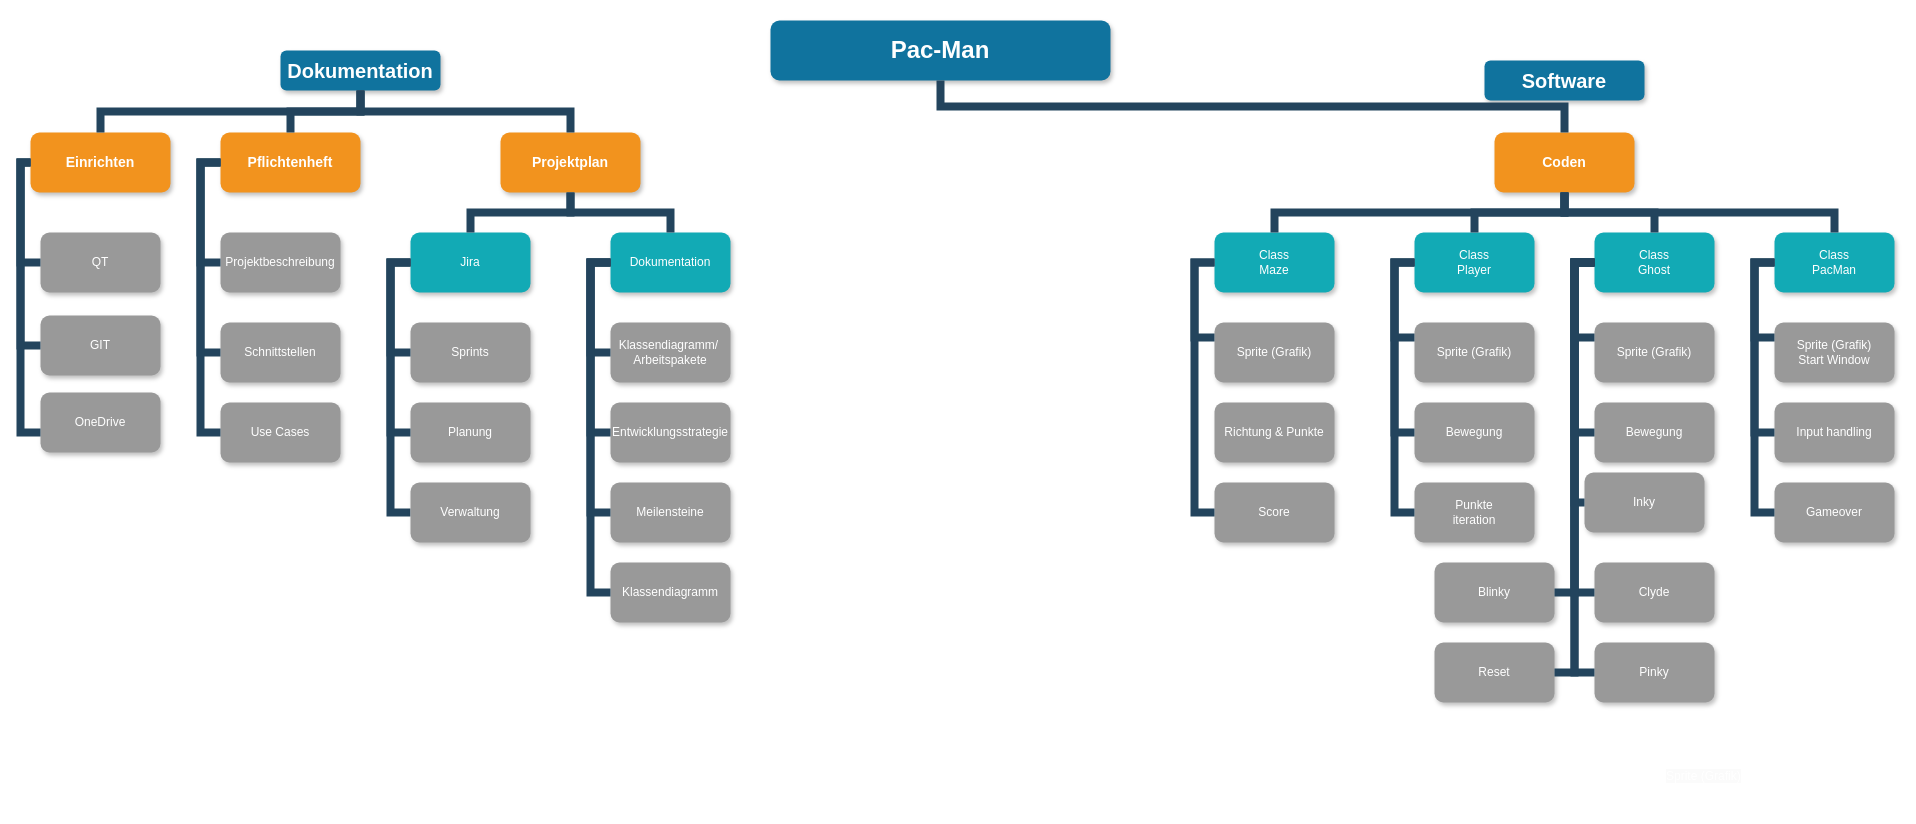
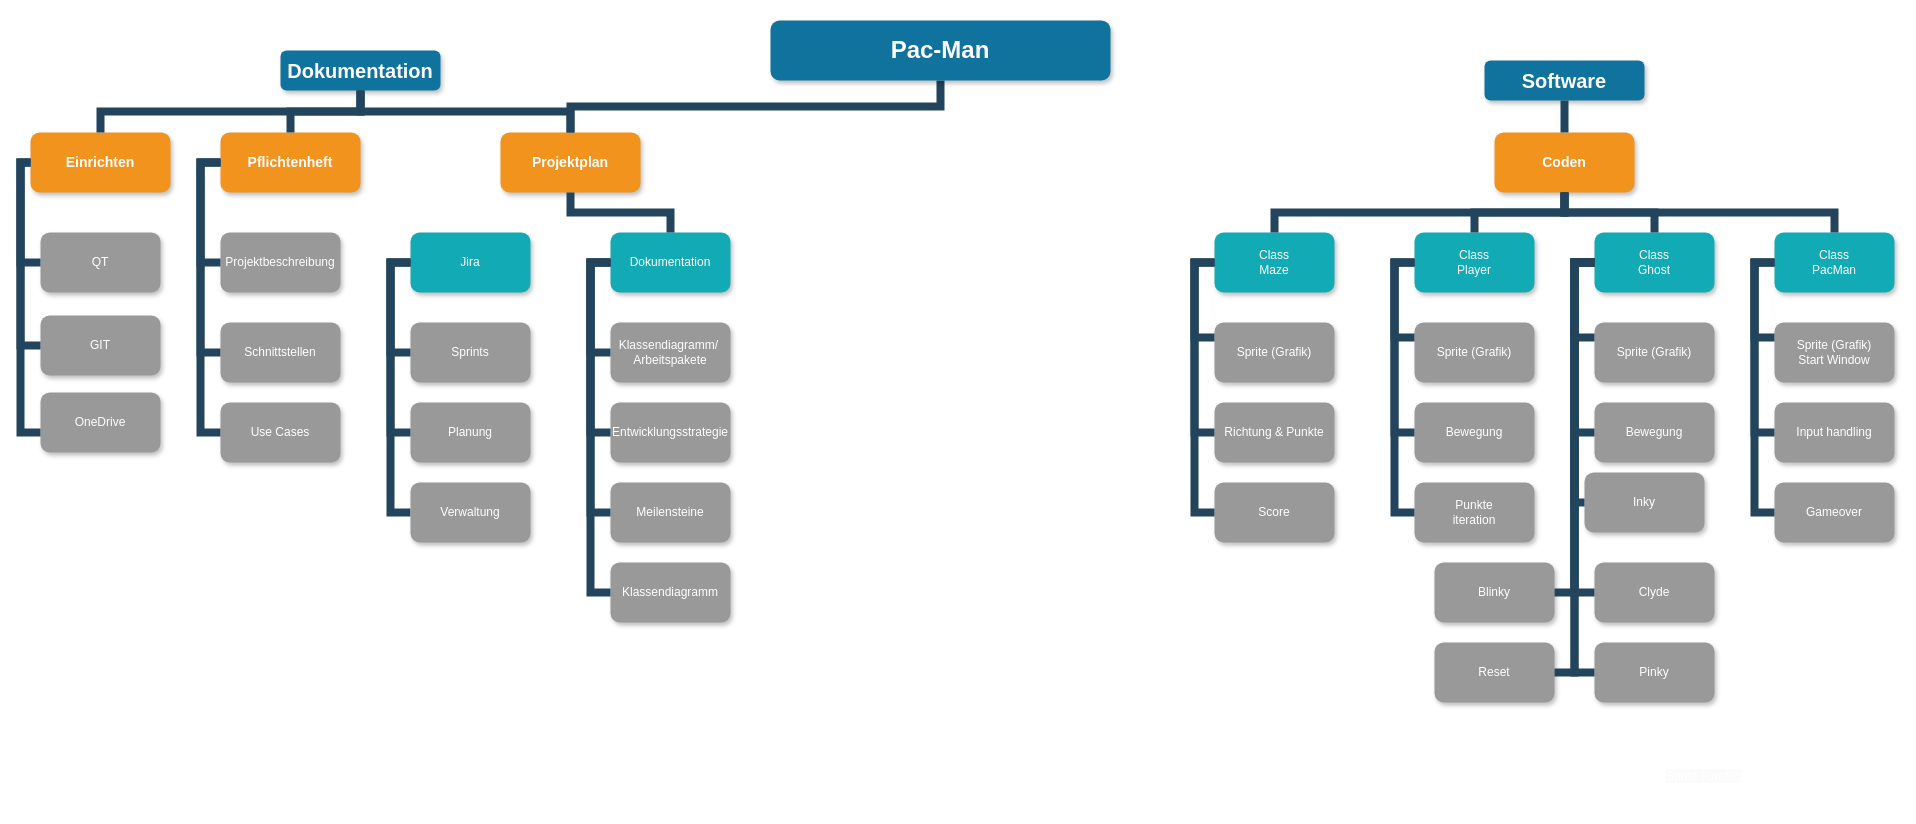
(1253, 107) -> (1565, 103)
(509, 213) -> (753, 107)
none -> (1206, 433)
